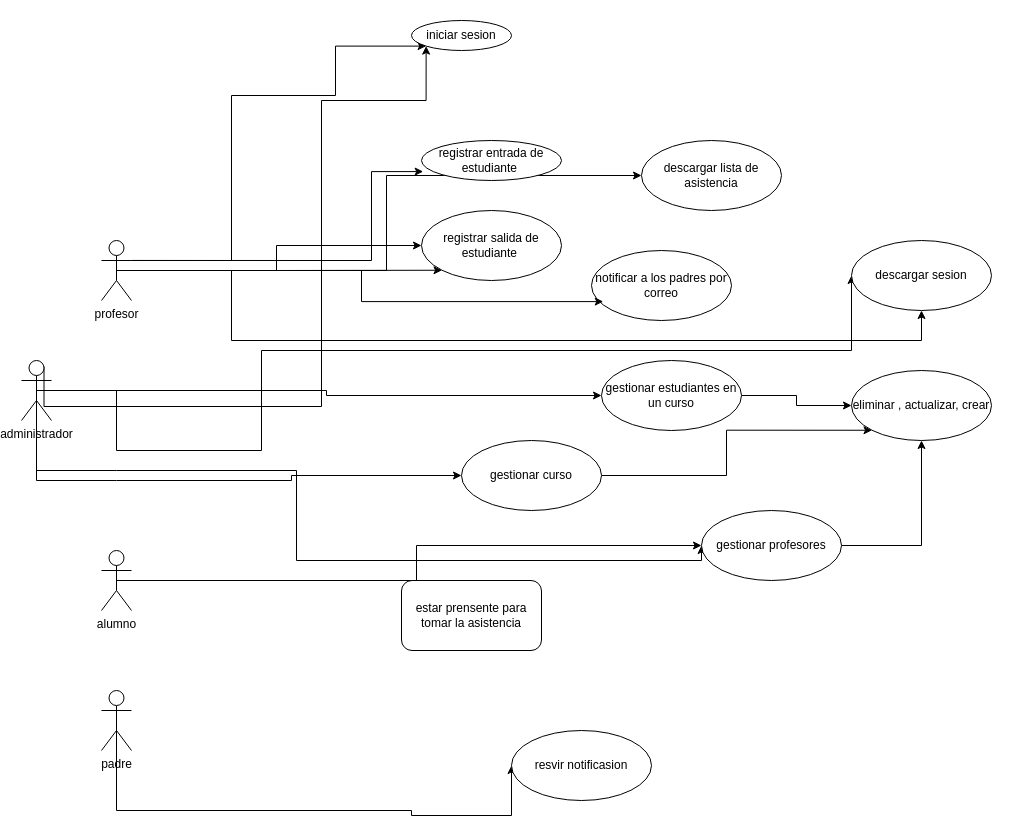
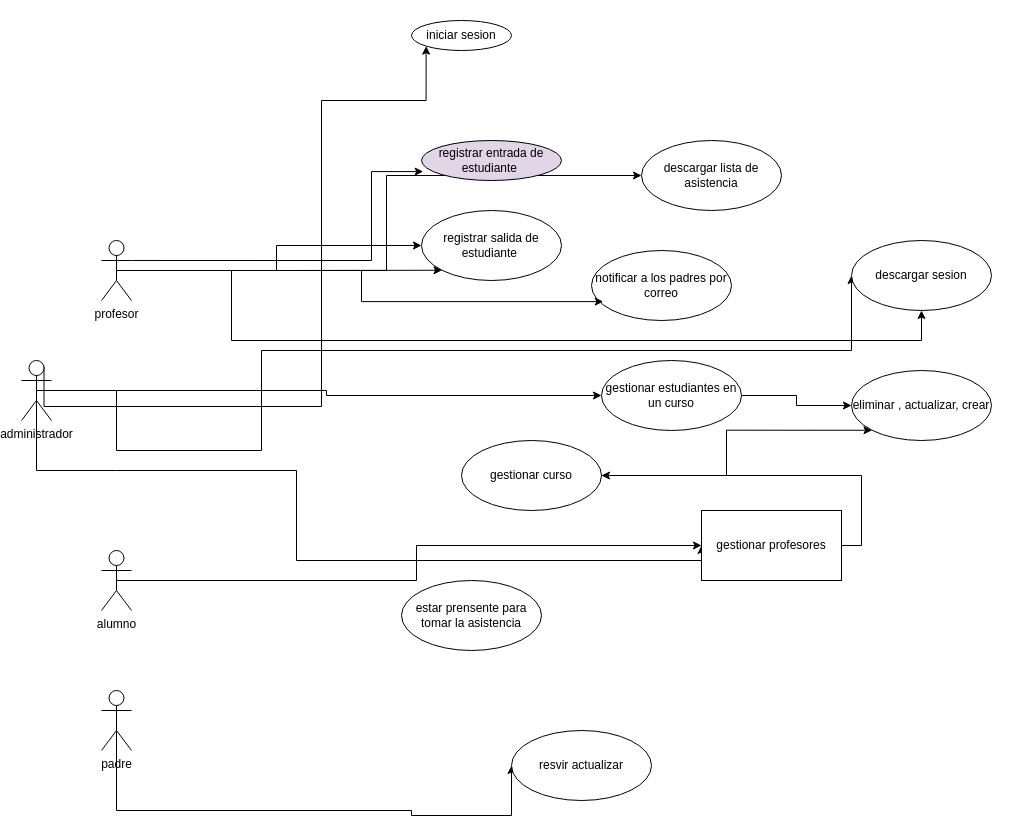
(269, 96) -> none
(492, 161) -> (492, 161)
(244, 481) -> none
(922, 527) -> (830, 476)
(772, 546) -> (772, 546)
(472, 616) -> (472, 616)
(582, 766) -> (582, 766)
